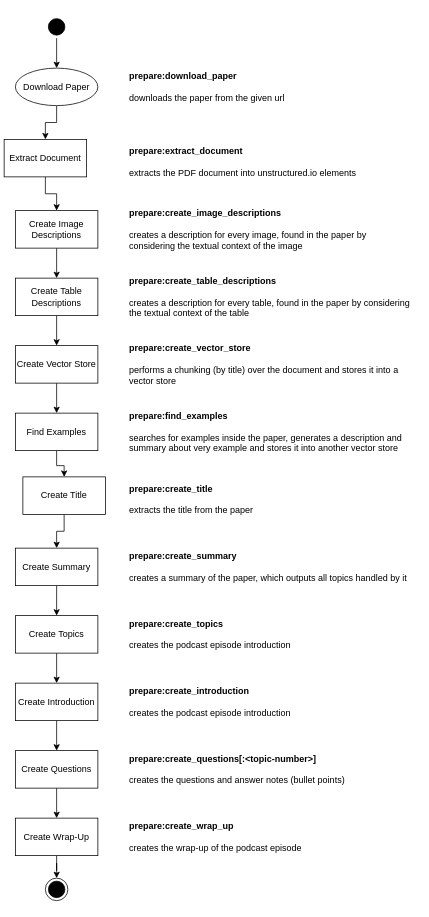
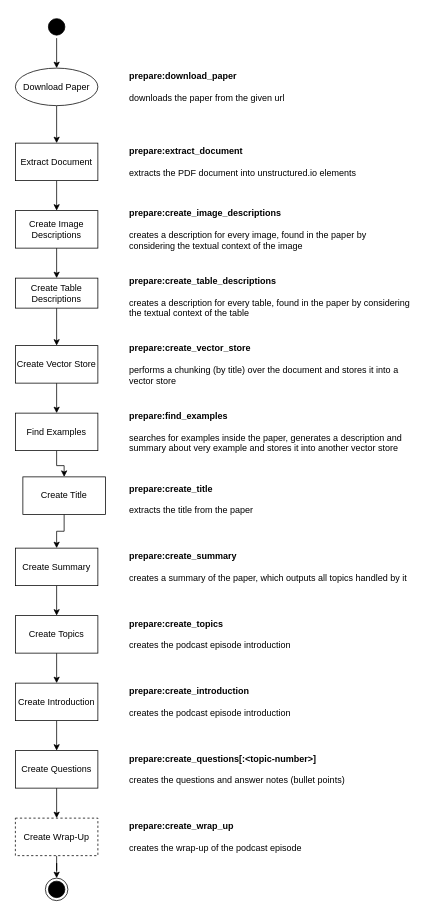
(45, 158) -> (57, 162)
(57, 297) -> (57, 293)
(57, 837) -> (57, 837)
